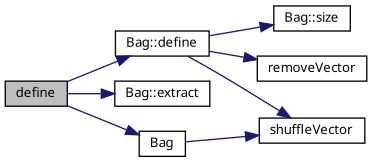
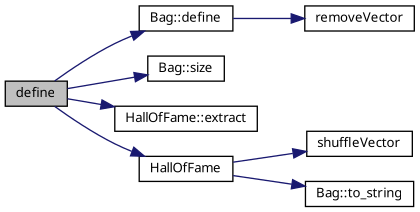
(235, 31) -> (101, 83)
(234, 83) -> none
(162, 94) -> (186, 119)
(162, 144) -> (186, 169)
none -> (360, 194)
